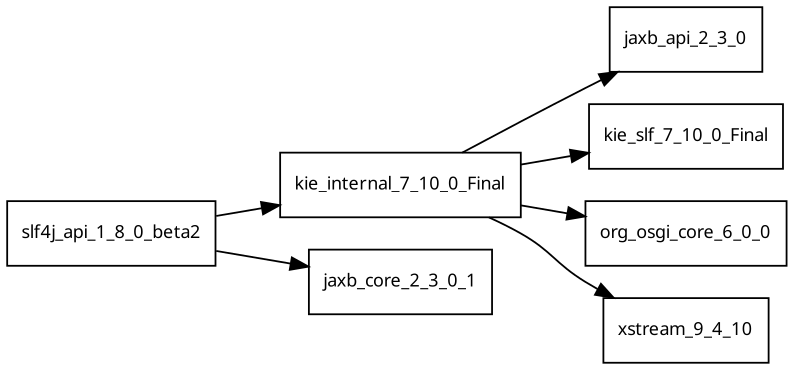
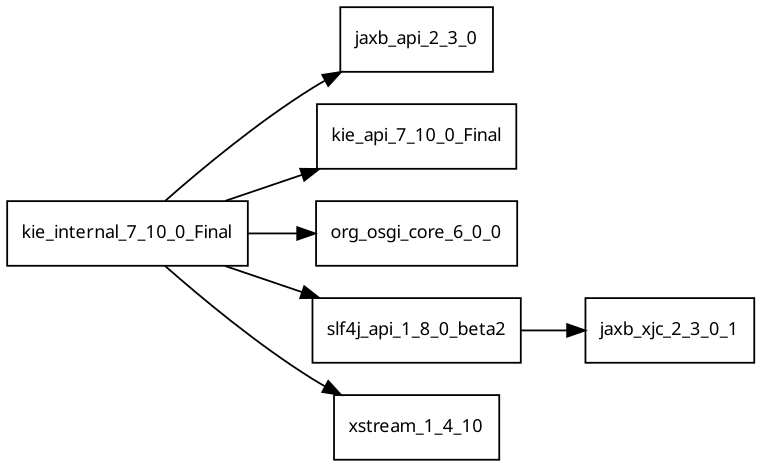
(686, 136) -> (417, 136)
(239, 212) -> (264, 279)
(400, 282) -> (670, 330)
(686, 330) -> (417, 427)
